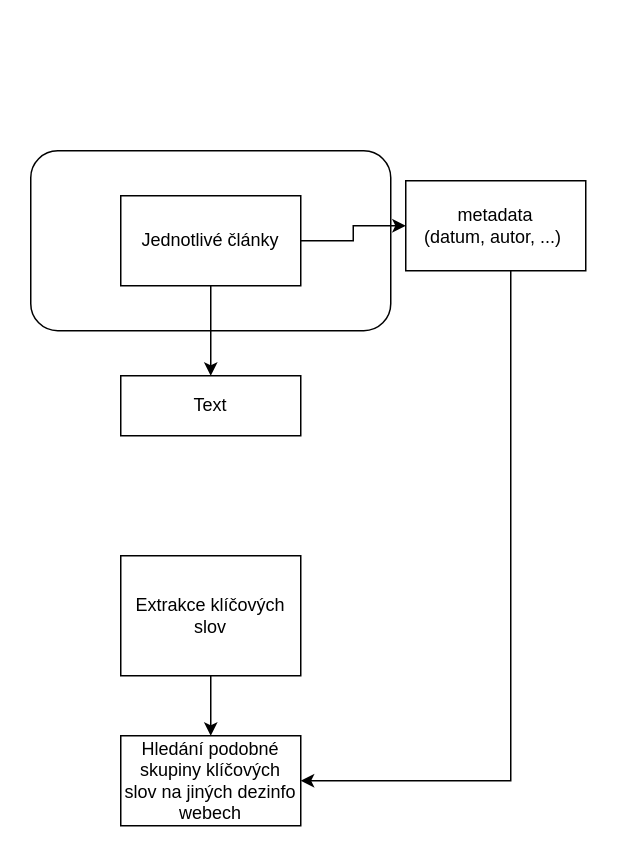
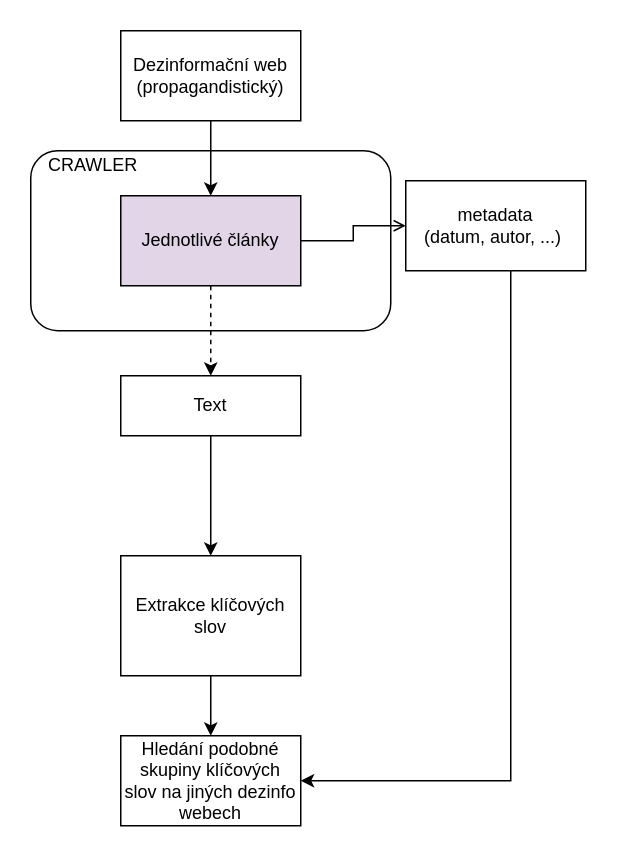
none -> (211, 76)
none -> (211, 153)
none -> (106, 166)
(394, 226) -> (396, 226)
(211, 241) -> (211, 241)
(211, 327) -> (211, 327)
none -> (211, 491)
